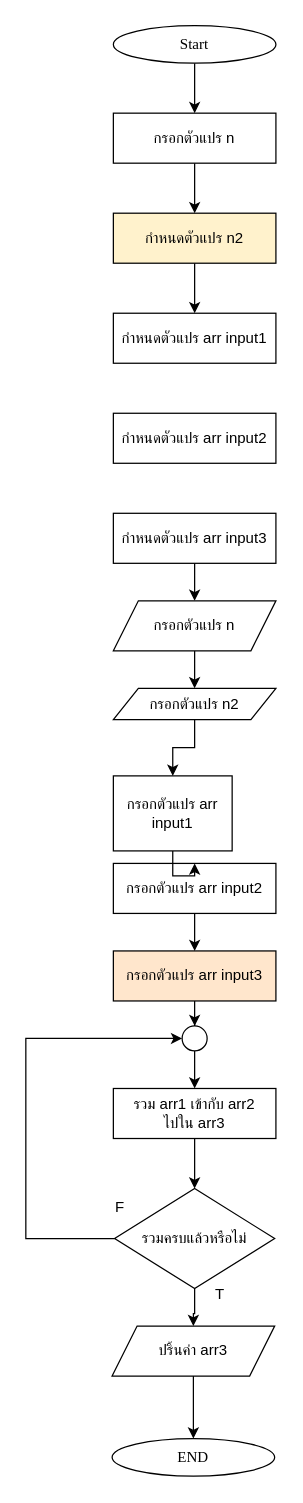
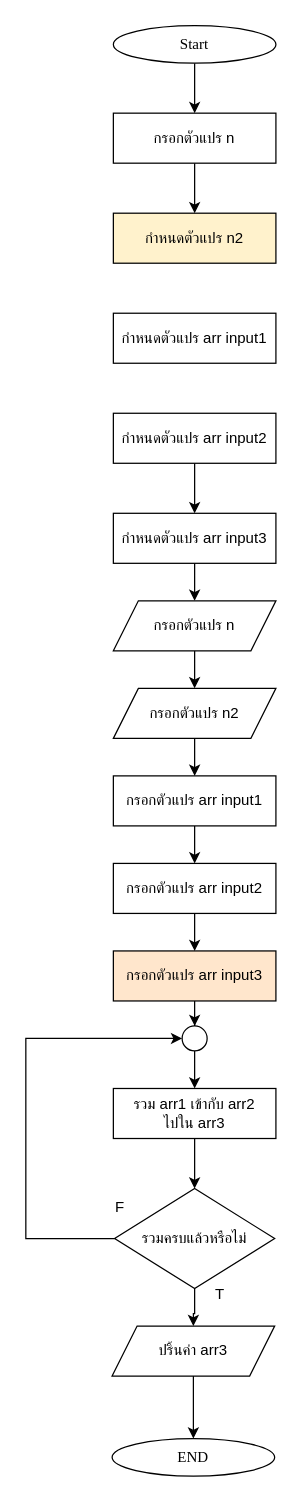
(194, 284) -> none
none -> (194, 484)
(194, 704) -> (194, 713)
(173, 813) -> (194, 801)
